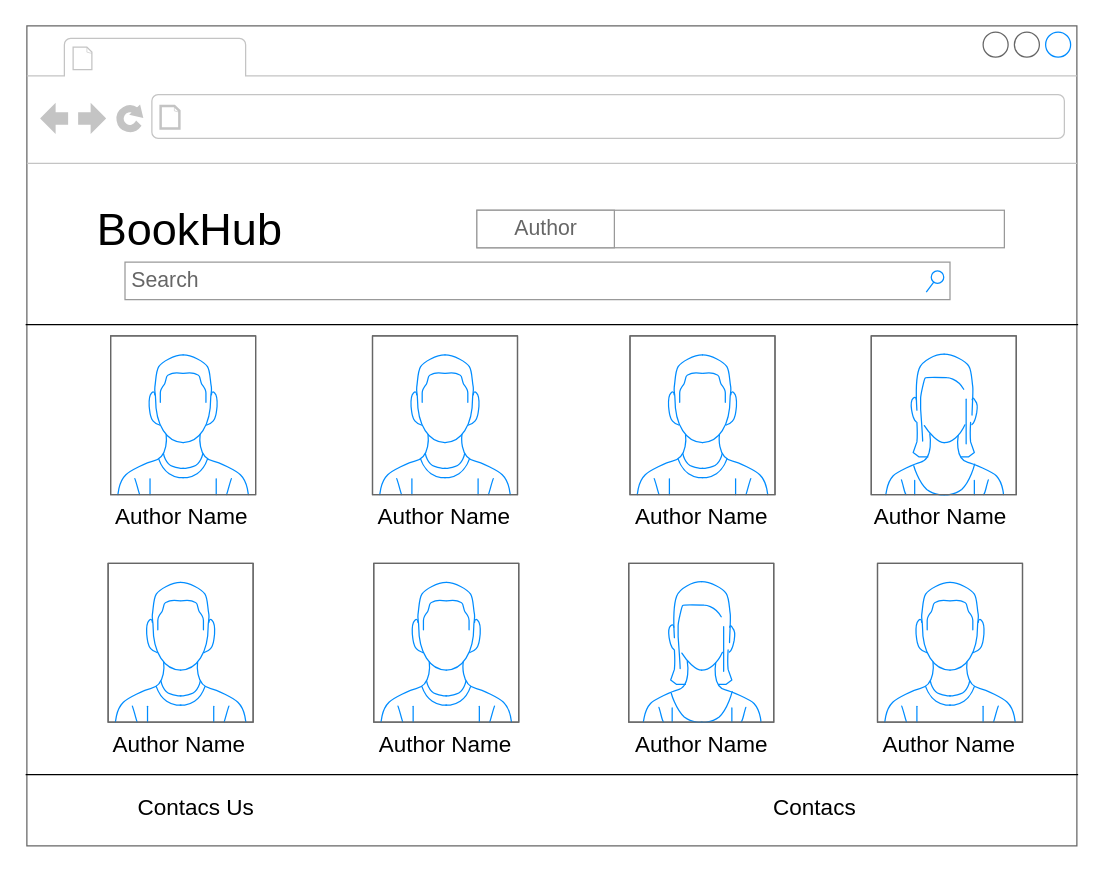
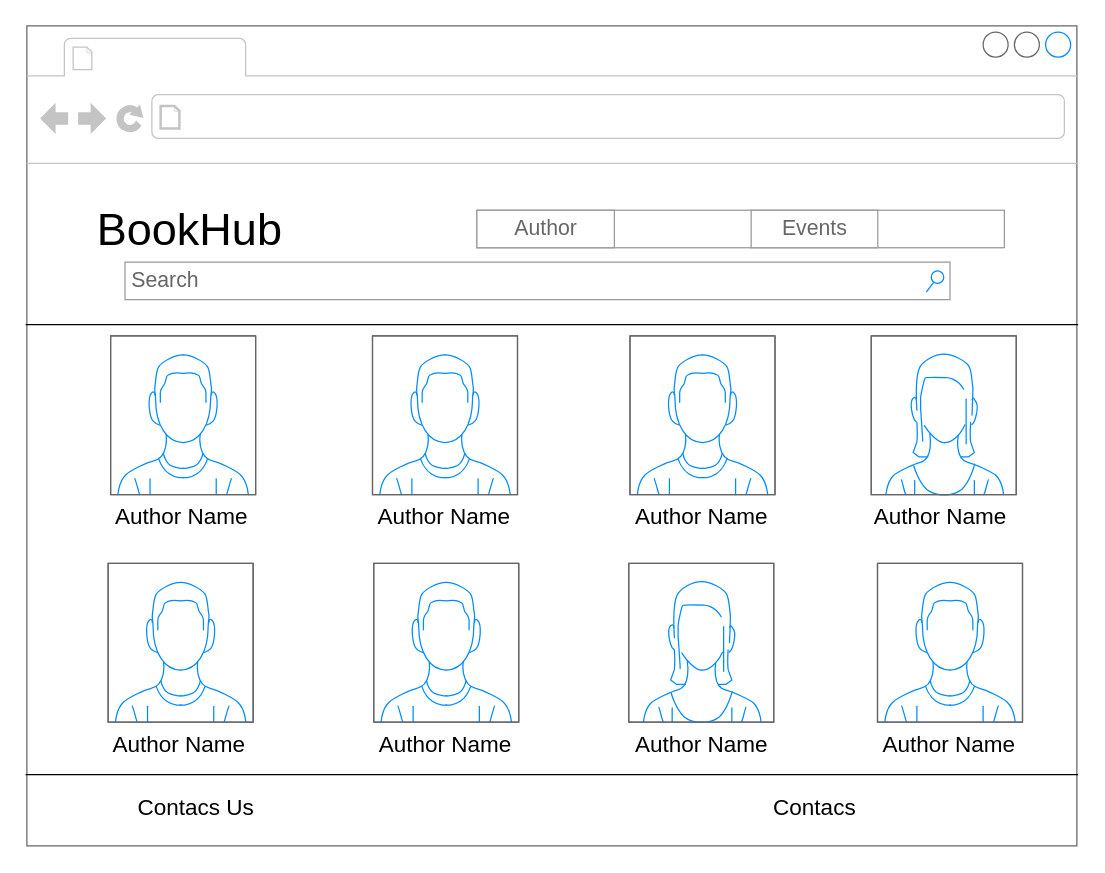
none -> (814, 229)
